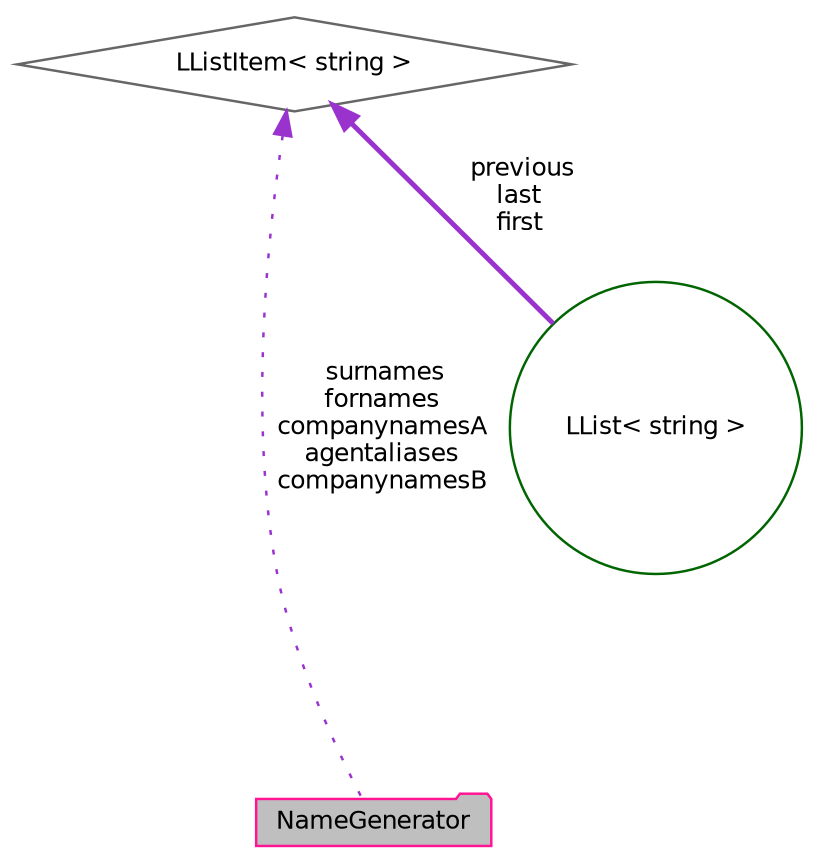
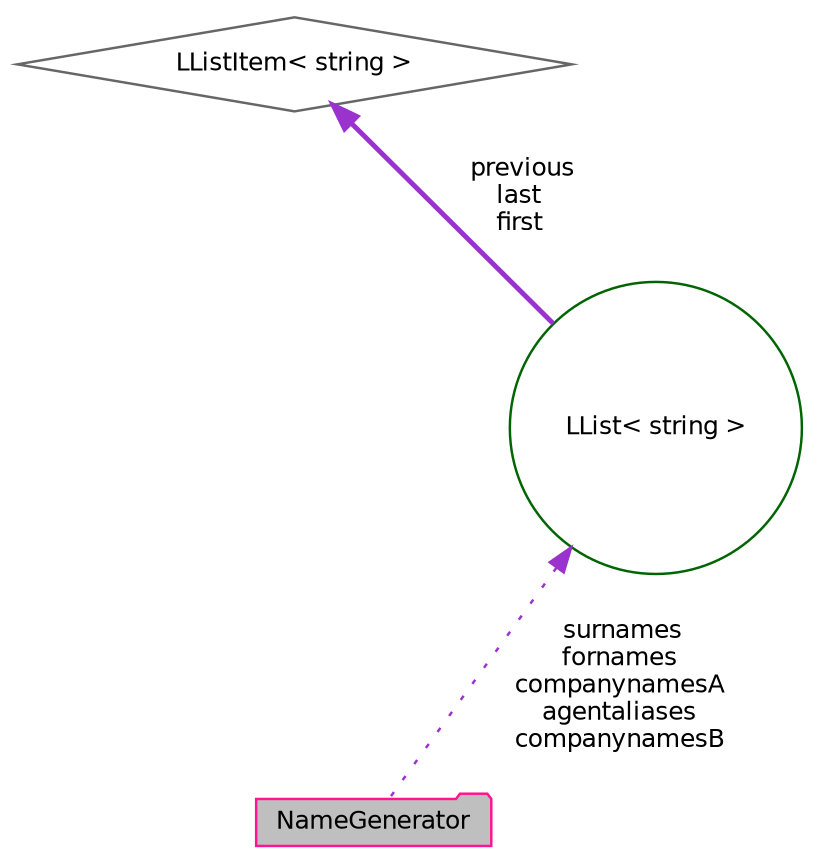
(265, 475) -> (473, 683)
